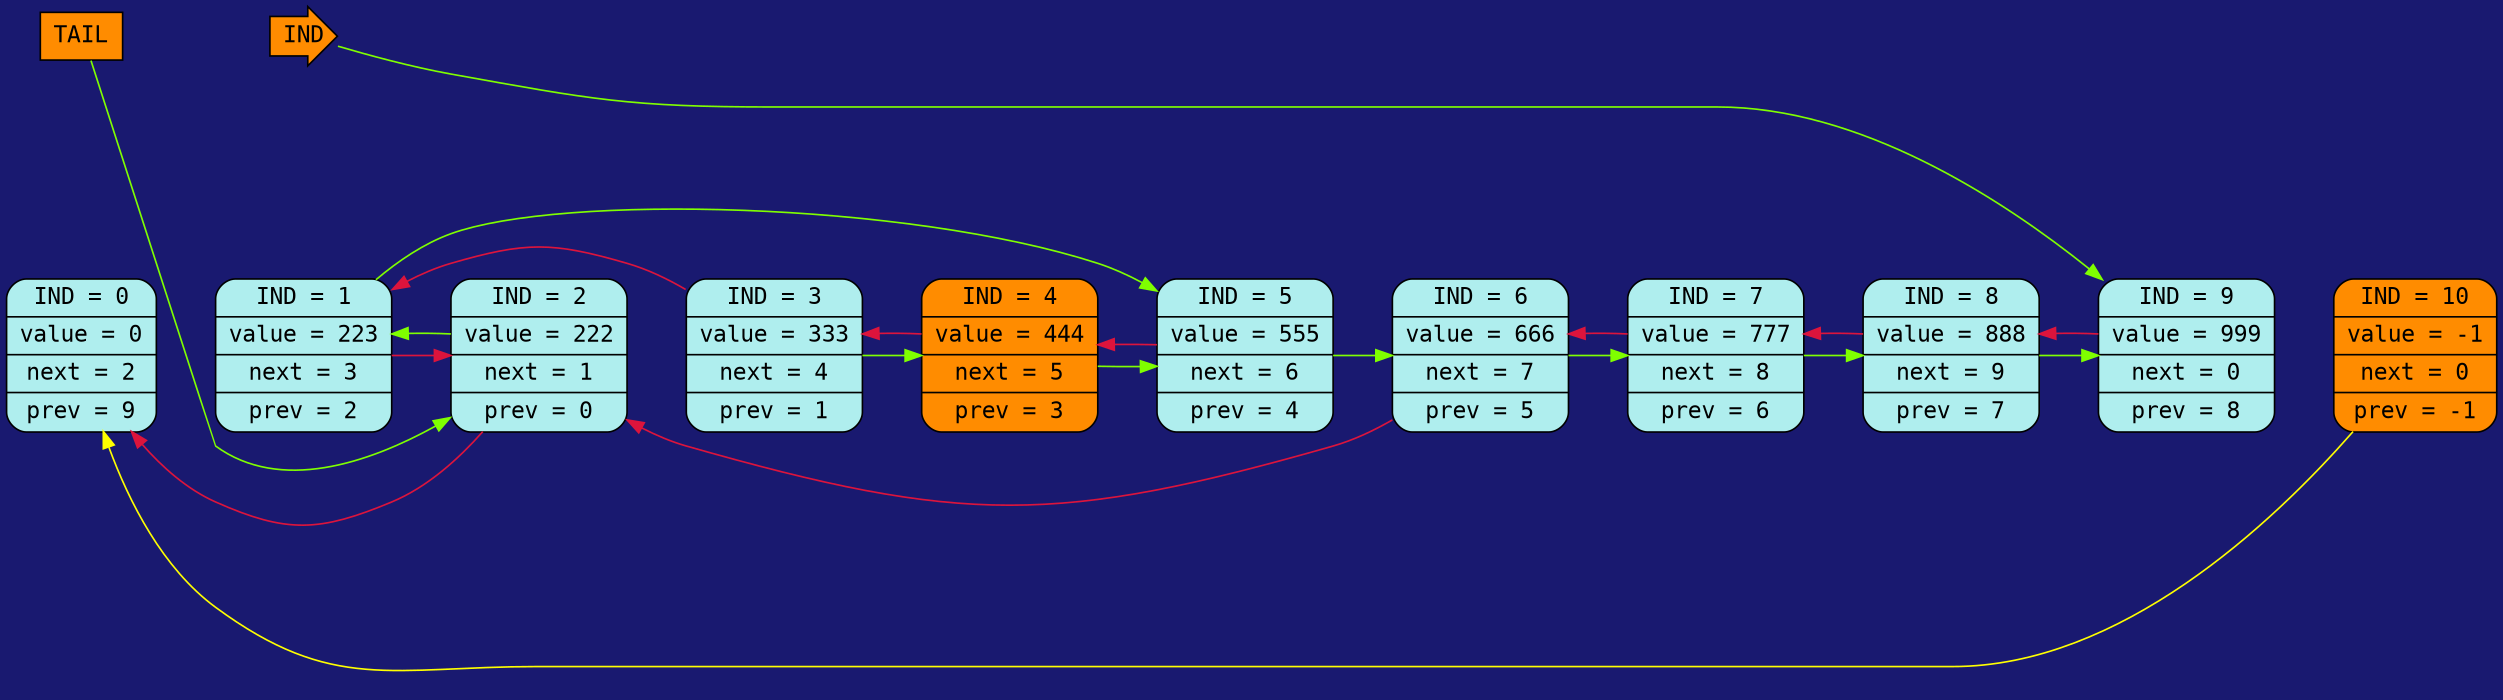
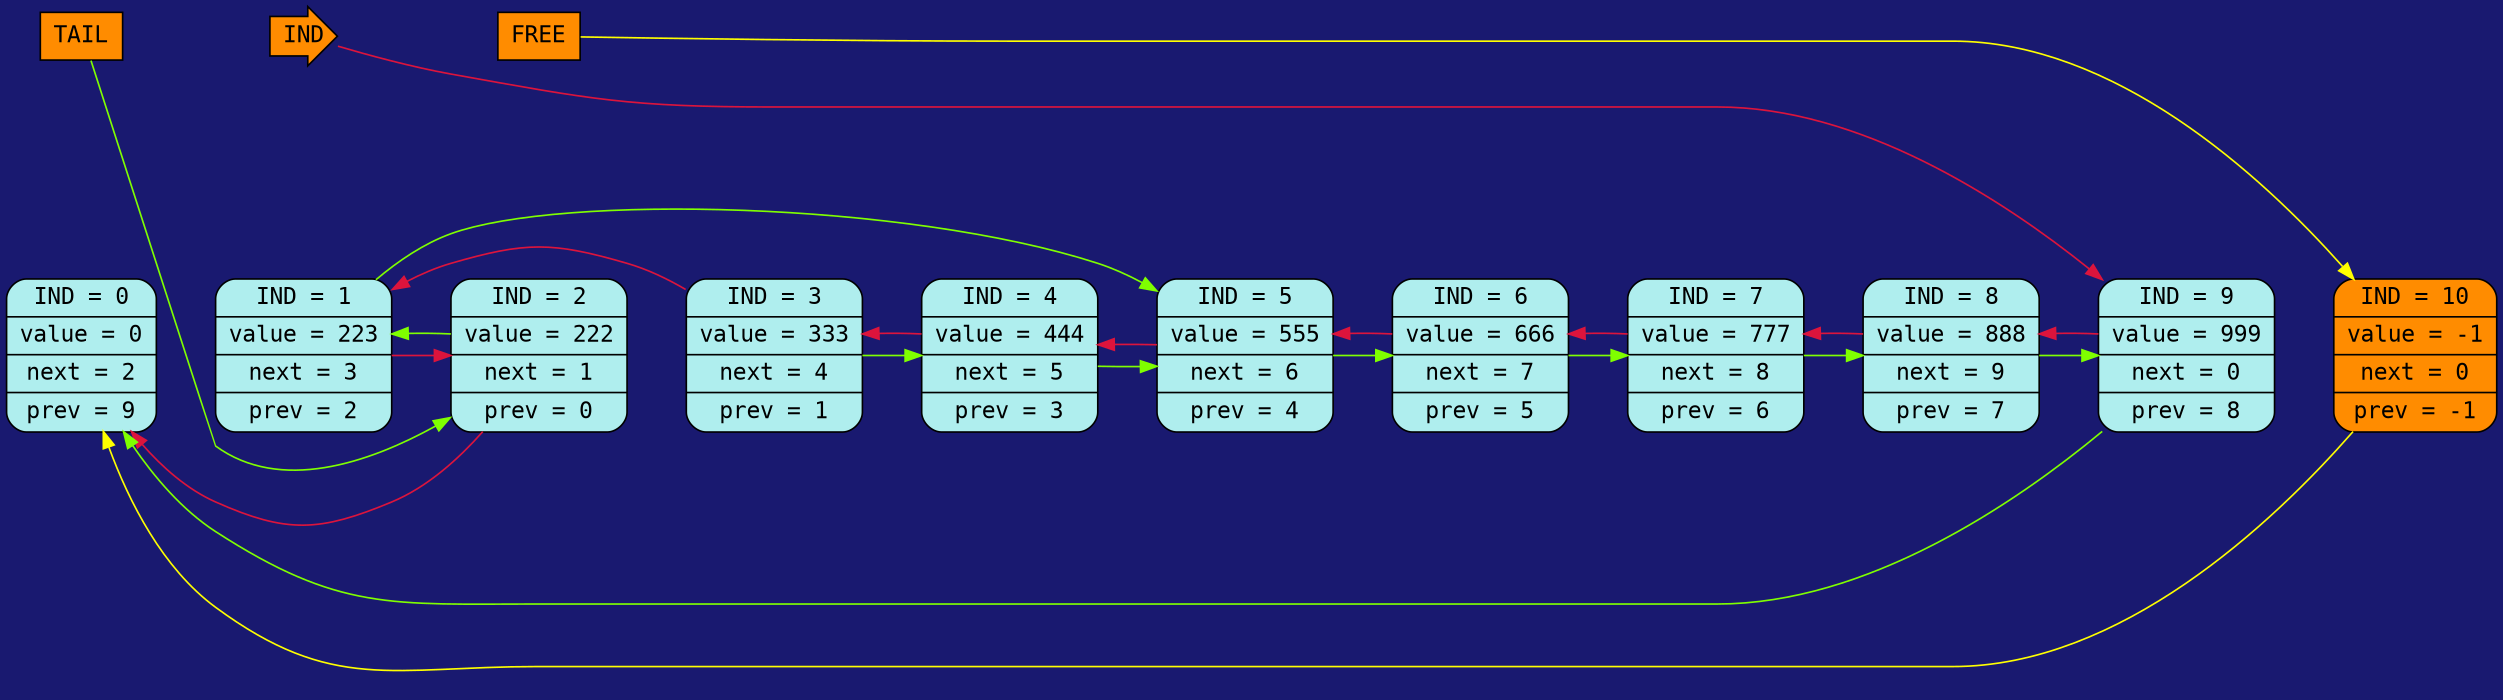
none -> (539, 36)
(1231, 107) -> (1231, 107)
(1010, 356) -> (1010, 356)
(1018, 505) -> (1371, 333)
none -> (1114, 604)
